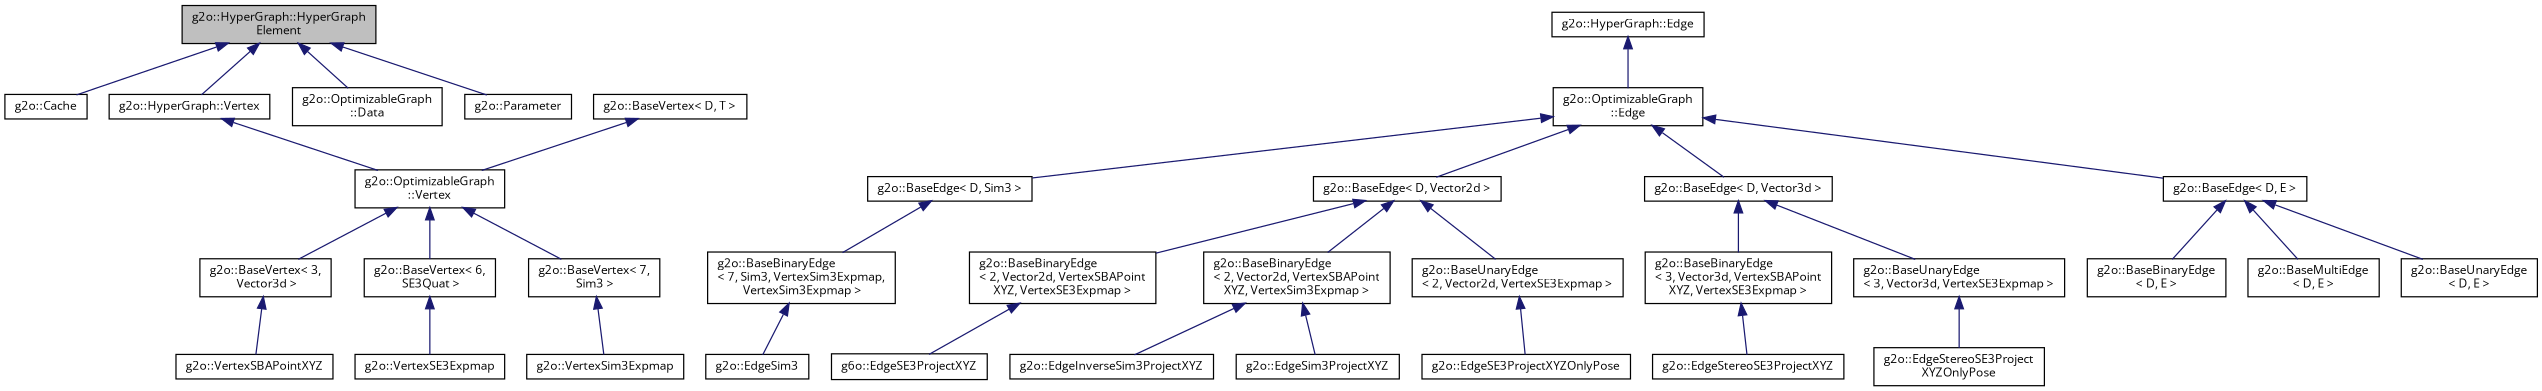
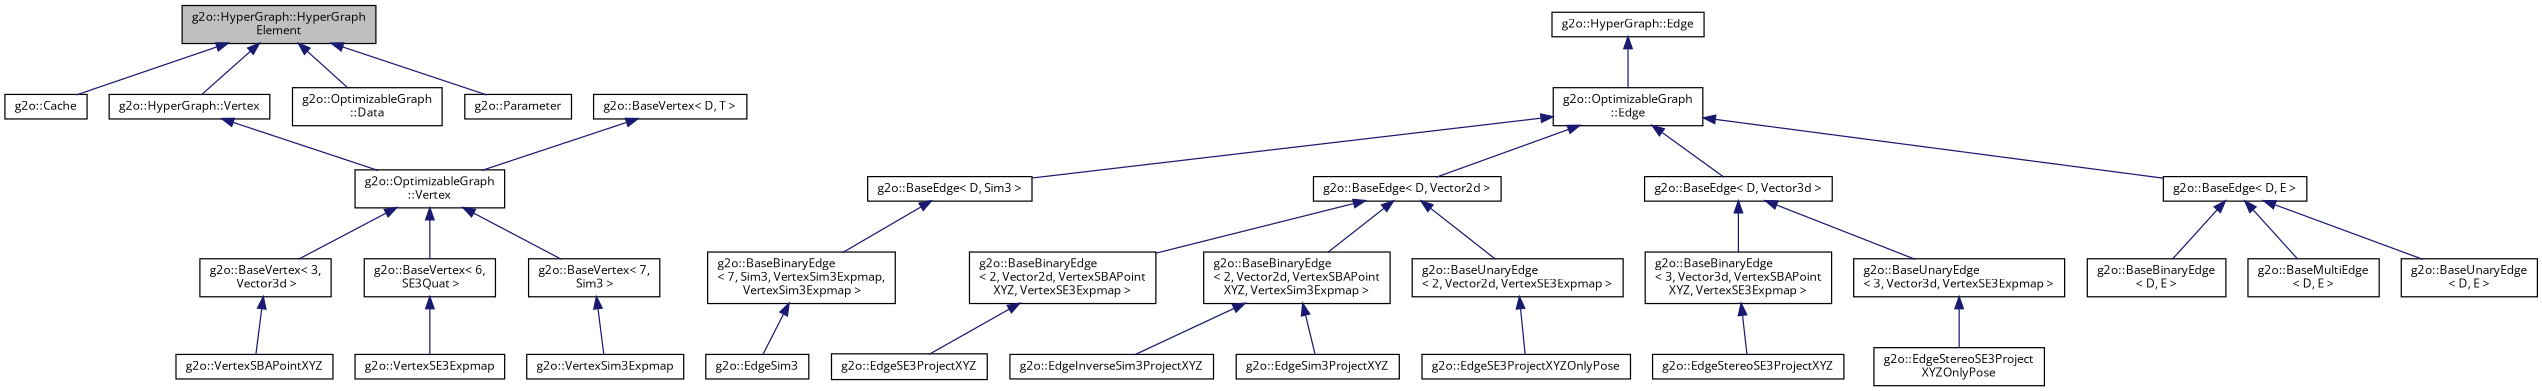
(909, 367) -> (909, 367)
